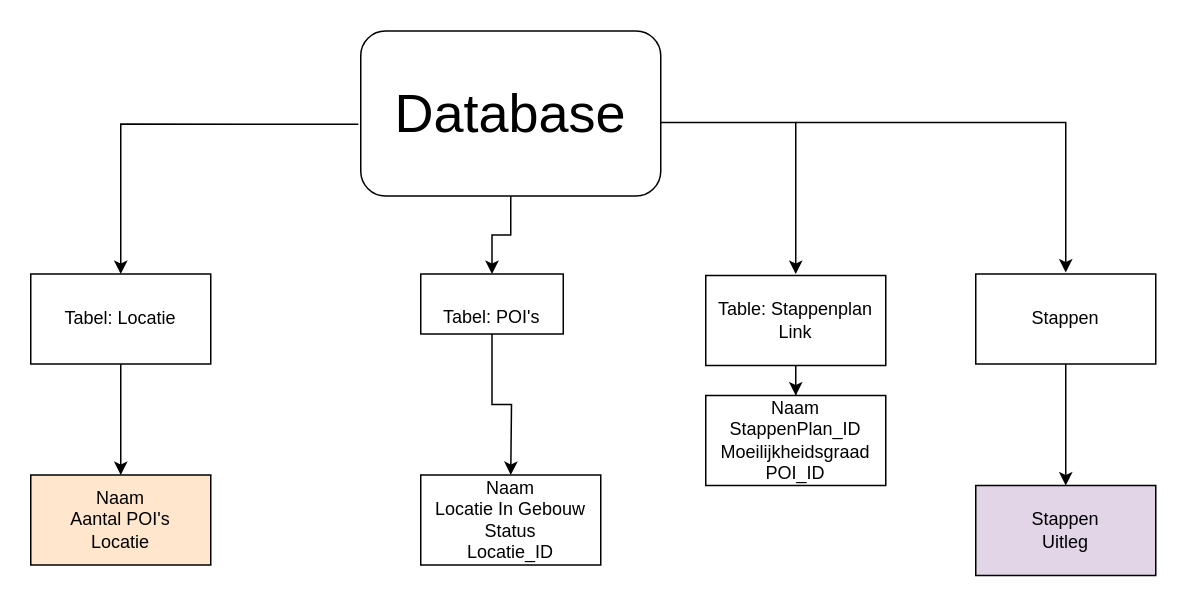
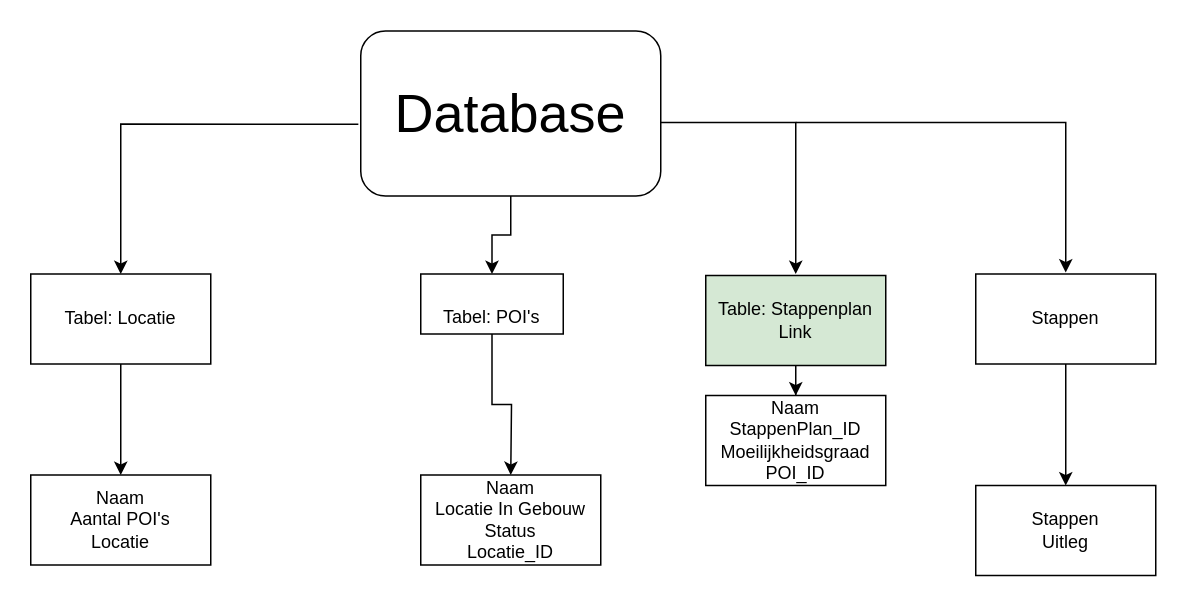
(796, 320) -> (796, 320)
(121, 520) -> (121, 520)
(1066, 530) -> (1066, 530)
